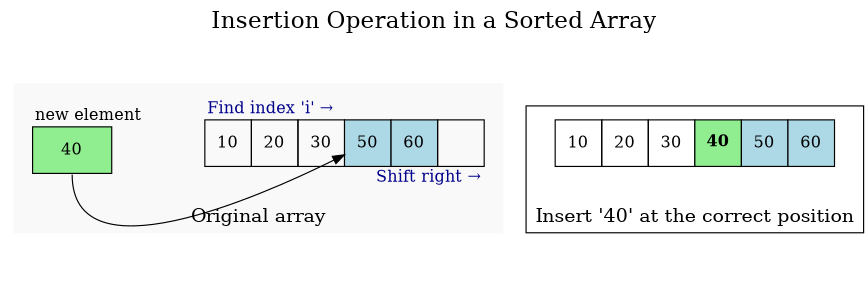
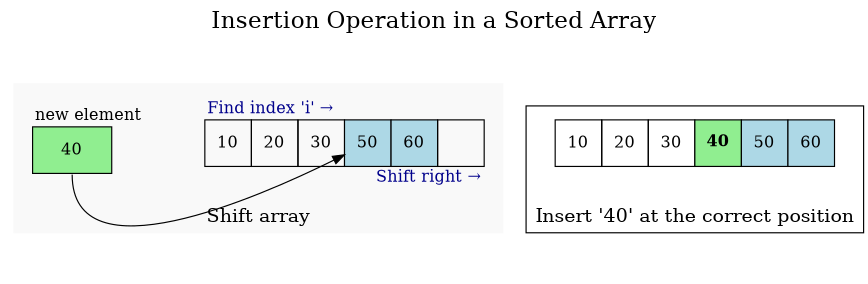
(258, 218) -> (258, 218)
